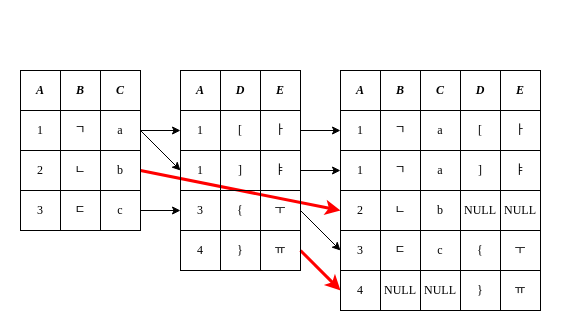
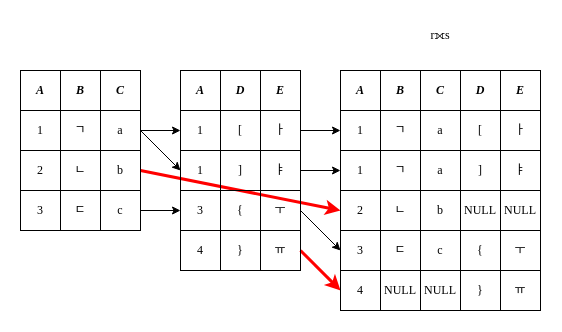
none -> (441, 36)
